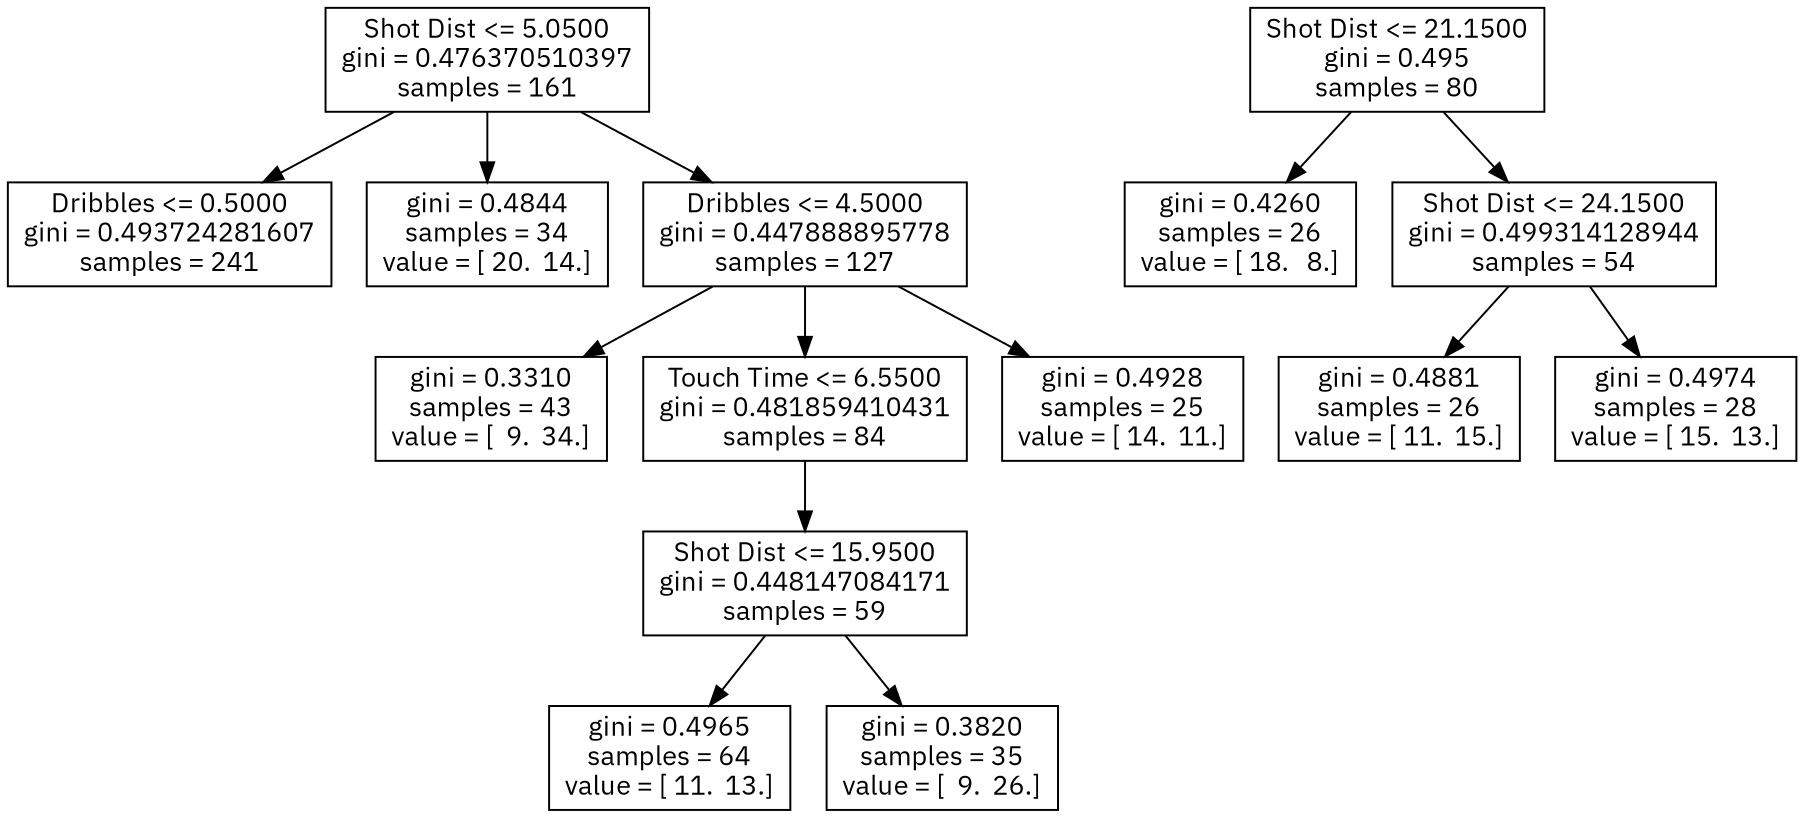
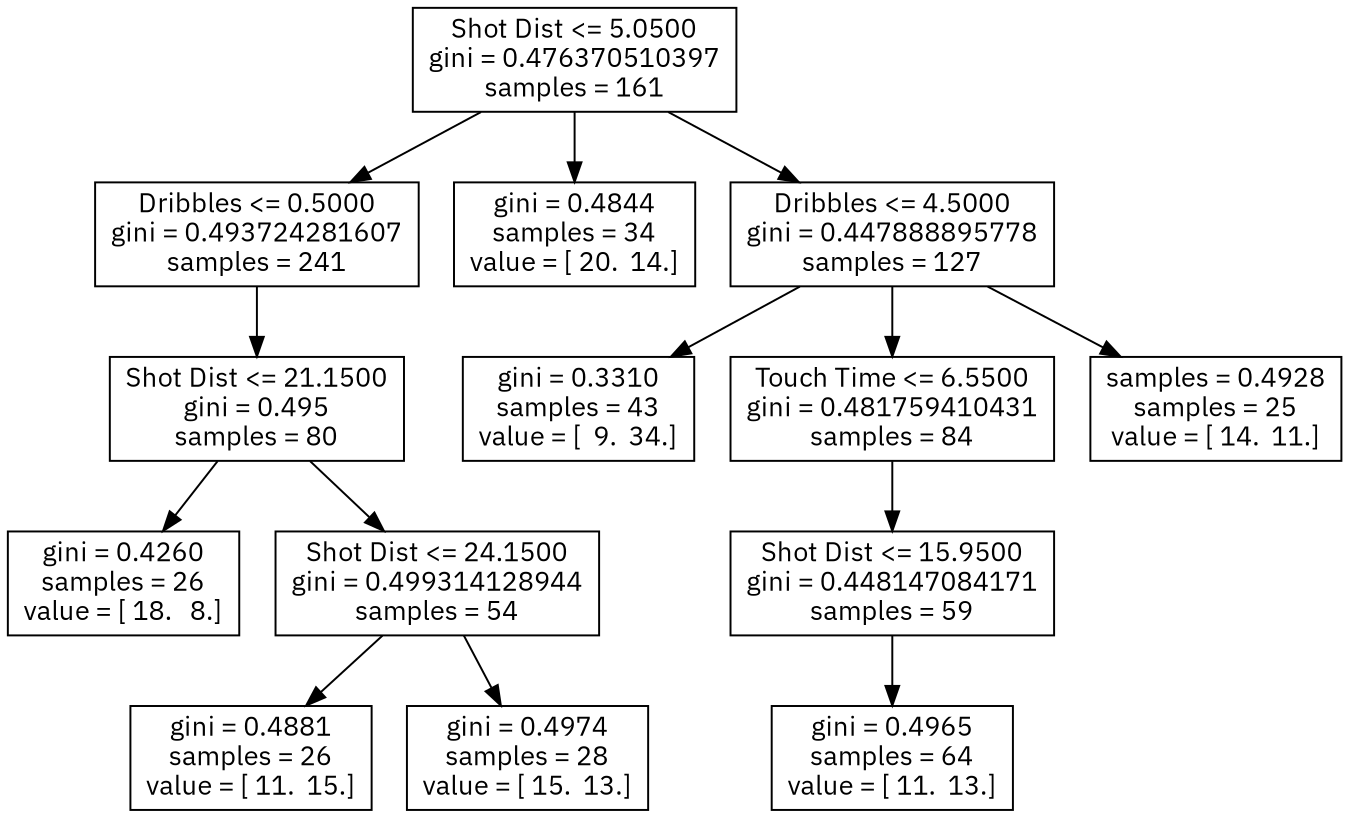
none -> (257, 312)
(805, 409) -> (892, 409)
(1123, 409) -> (1216, 409)
(942, 758) -> none
